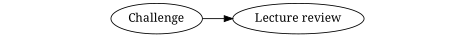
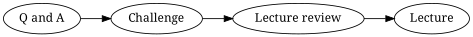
none -> (42, 19)
none -> (432, 19)
